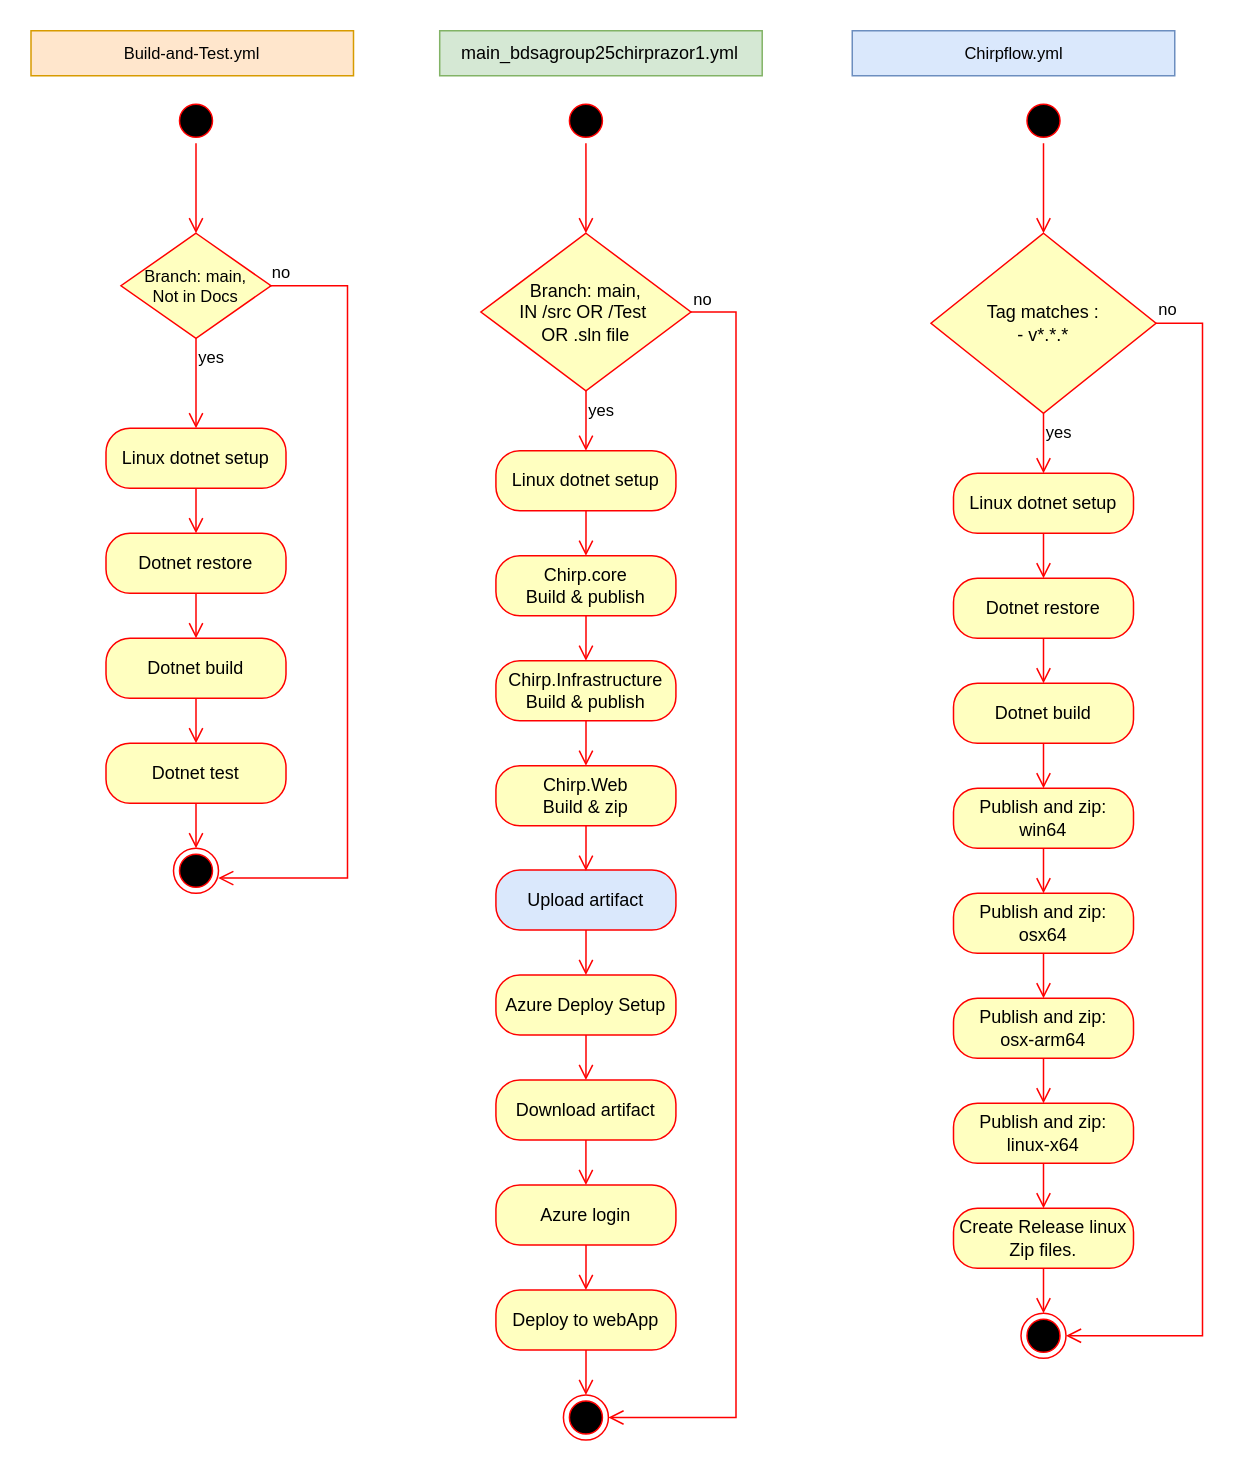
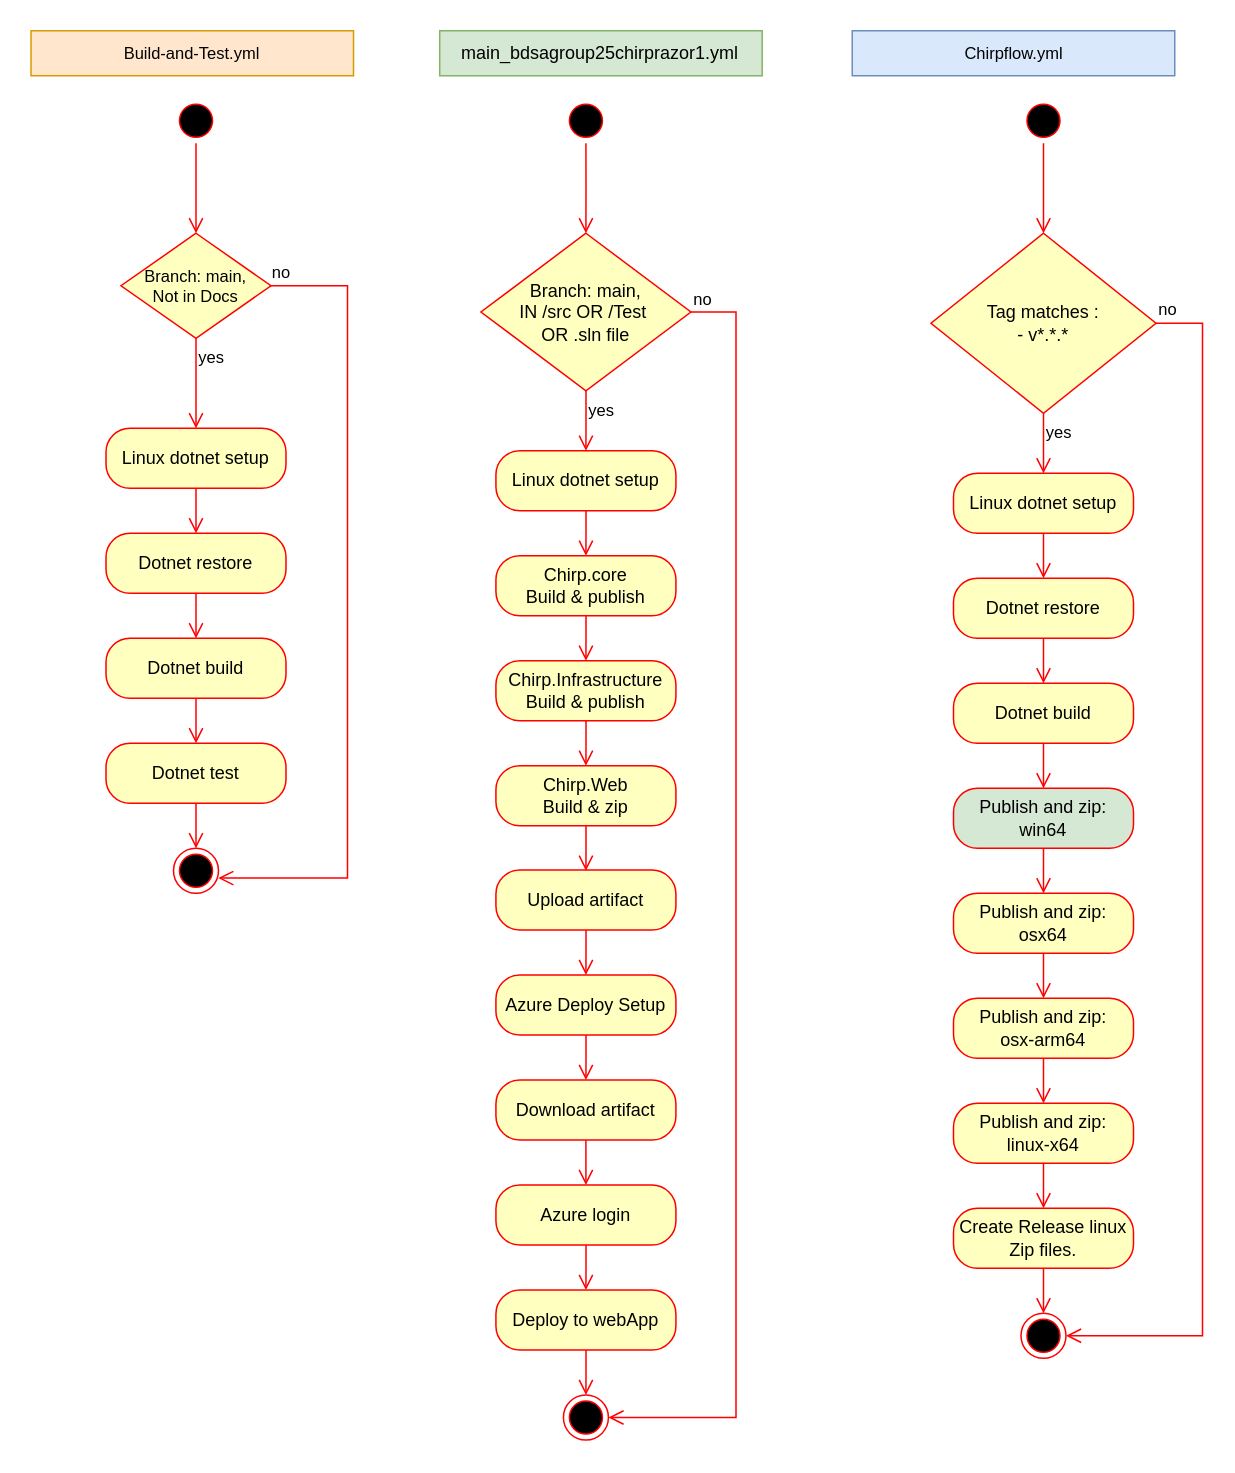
(1043, 818) -> (1043, 818)
(586, 900) -> (586, 900)
